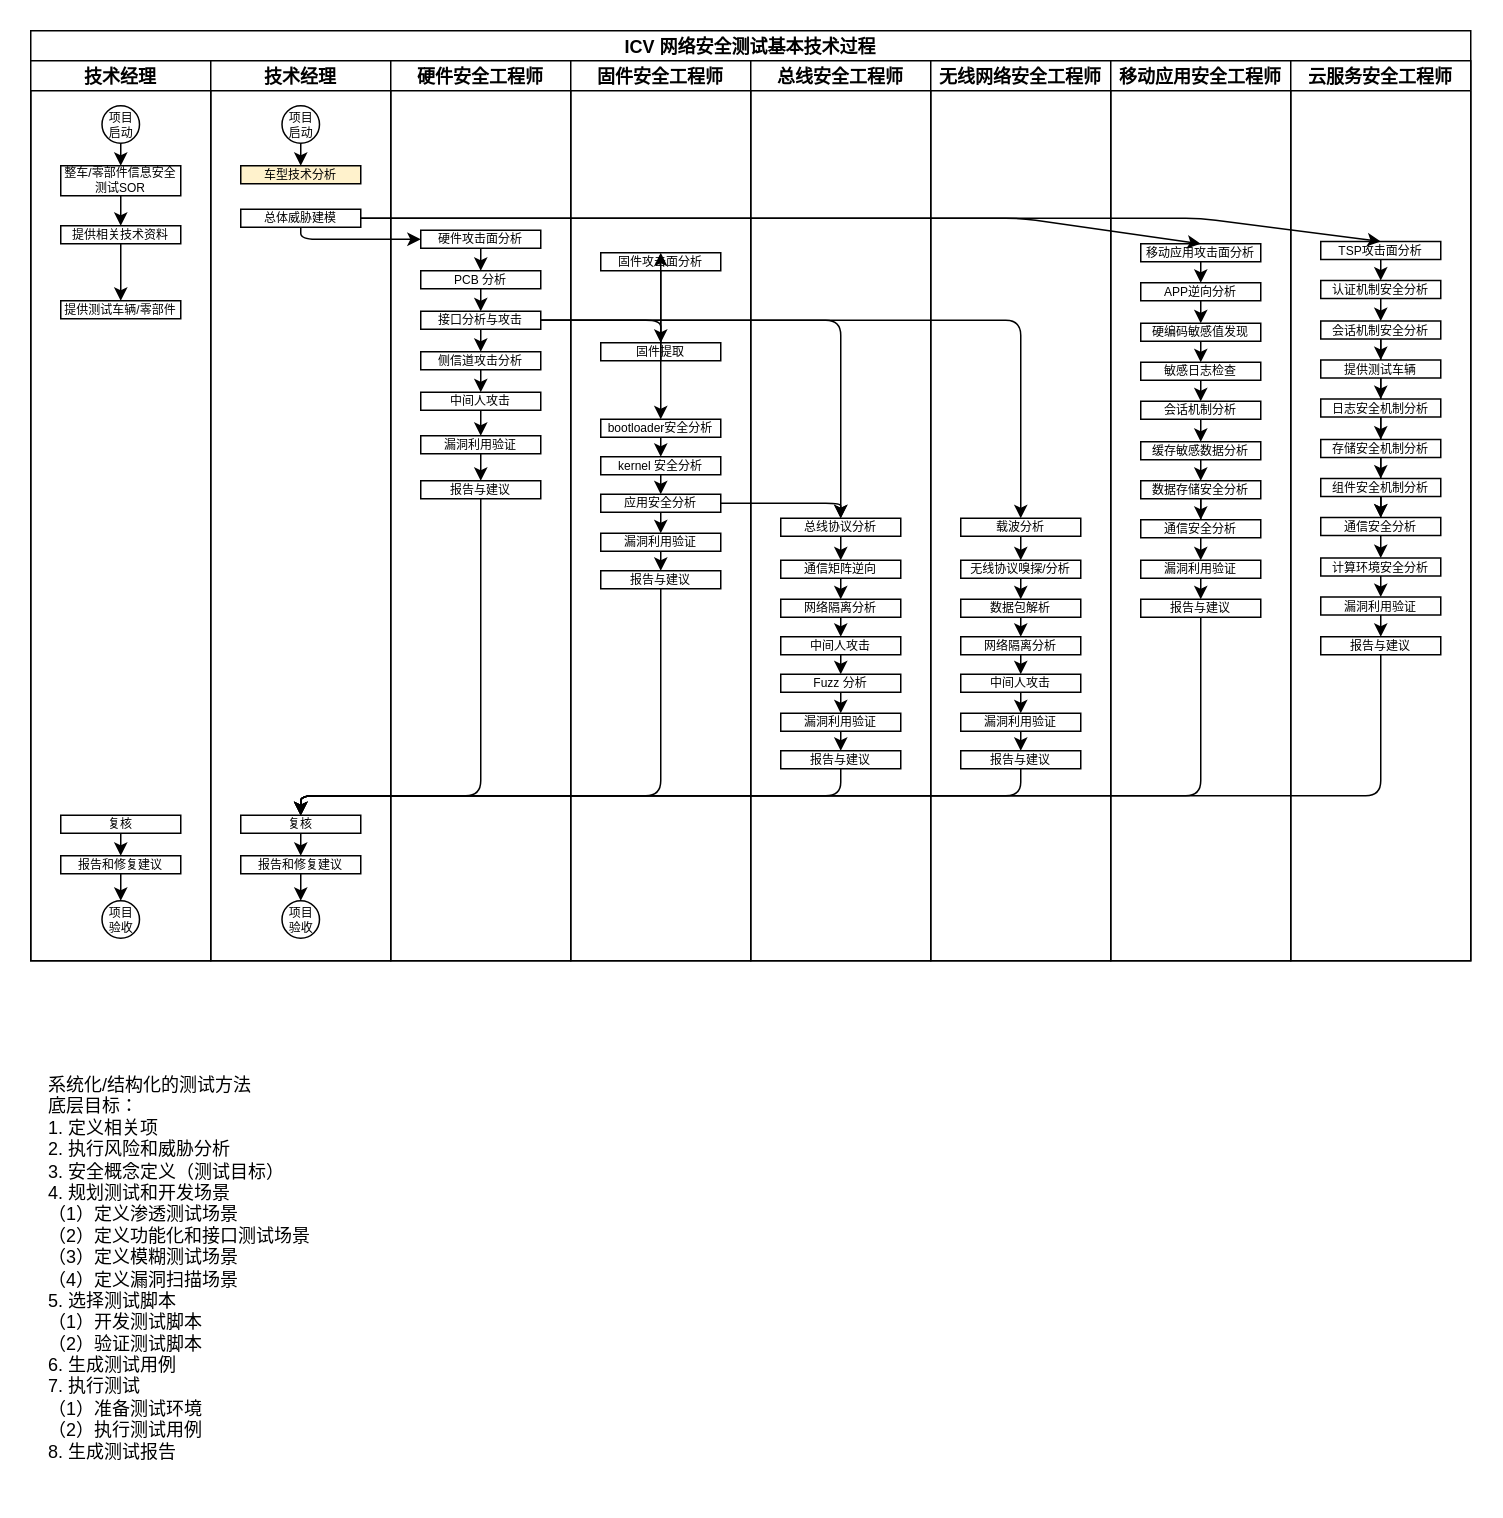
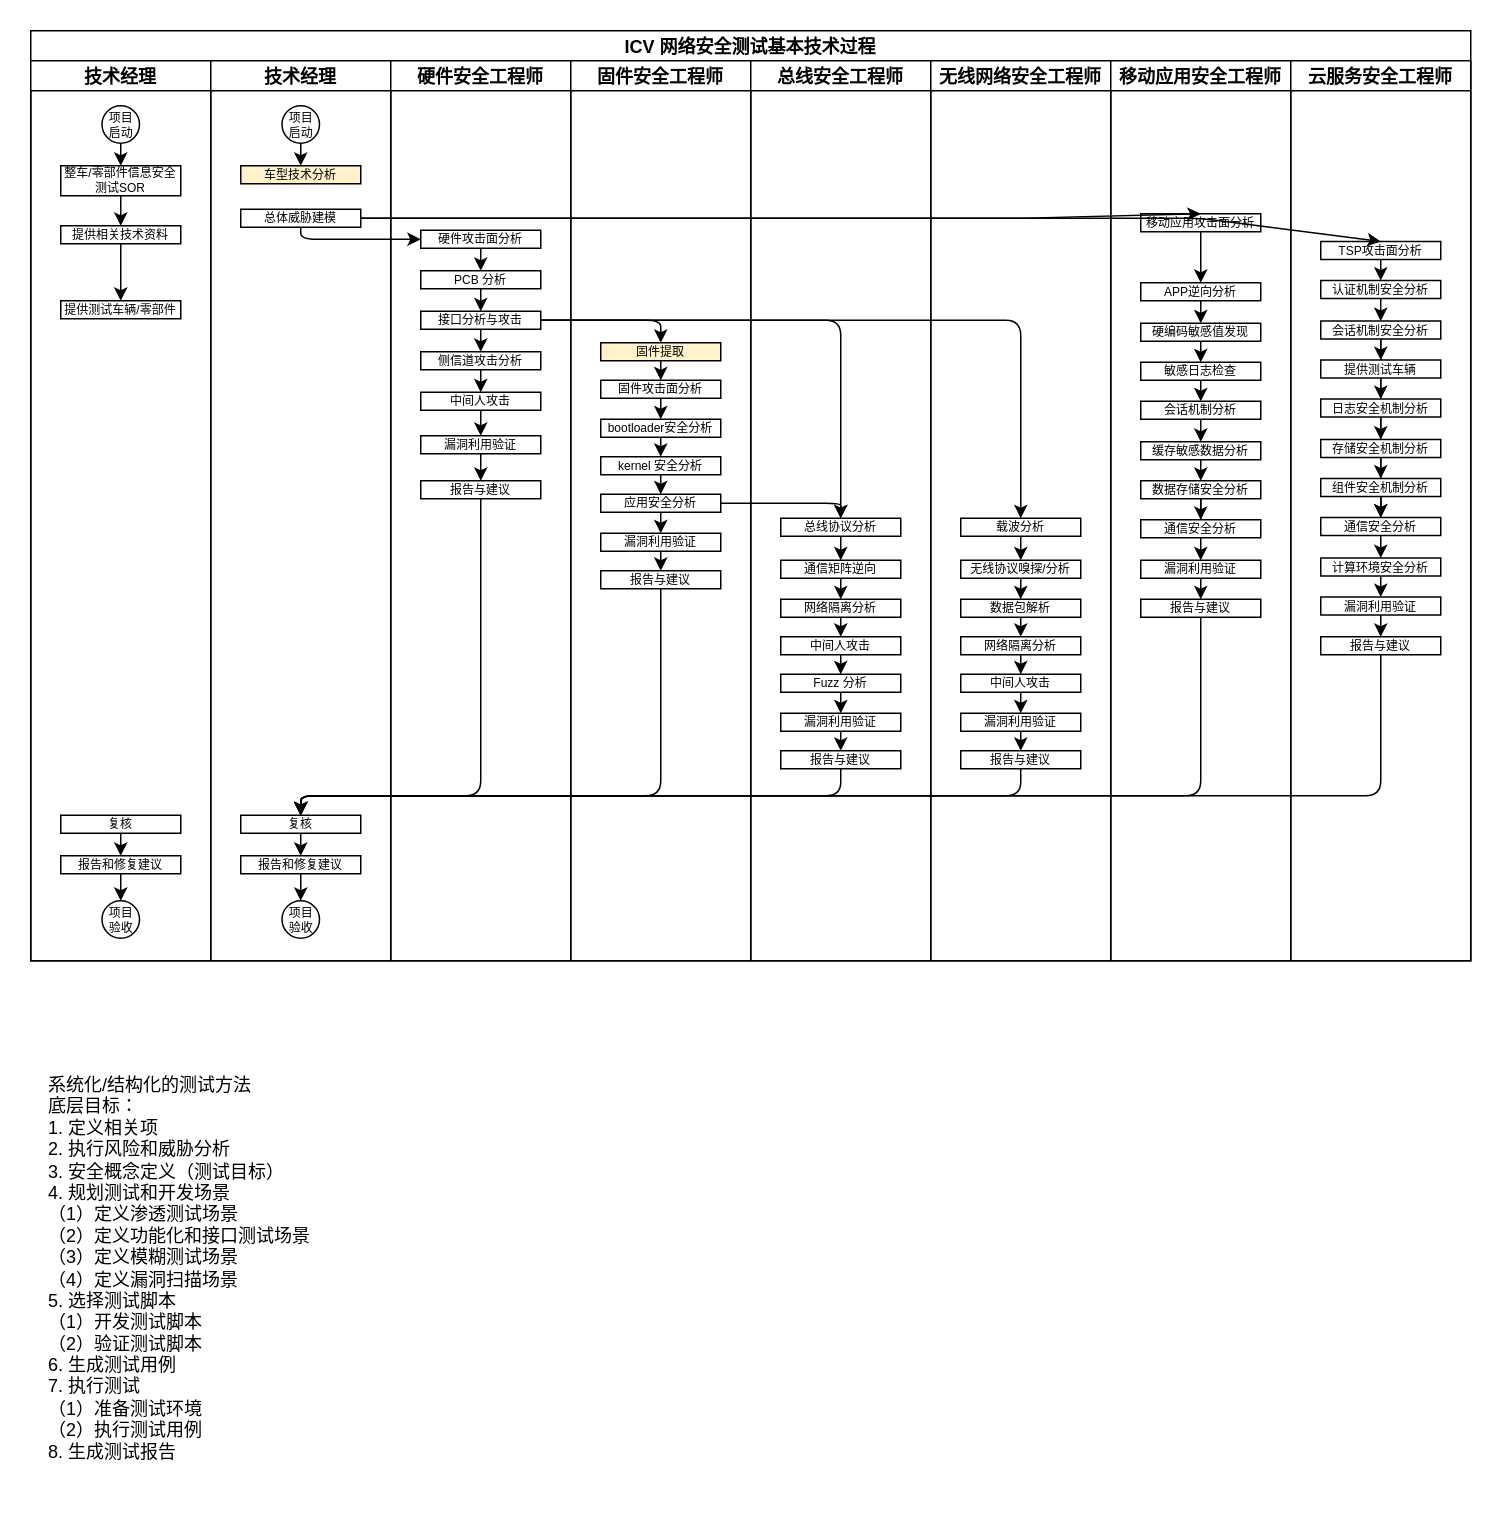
(1201, 253) -> (1201, 223)
(661, 262) -> (661, 389)
(661, 352) -> (661, 352)
